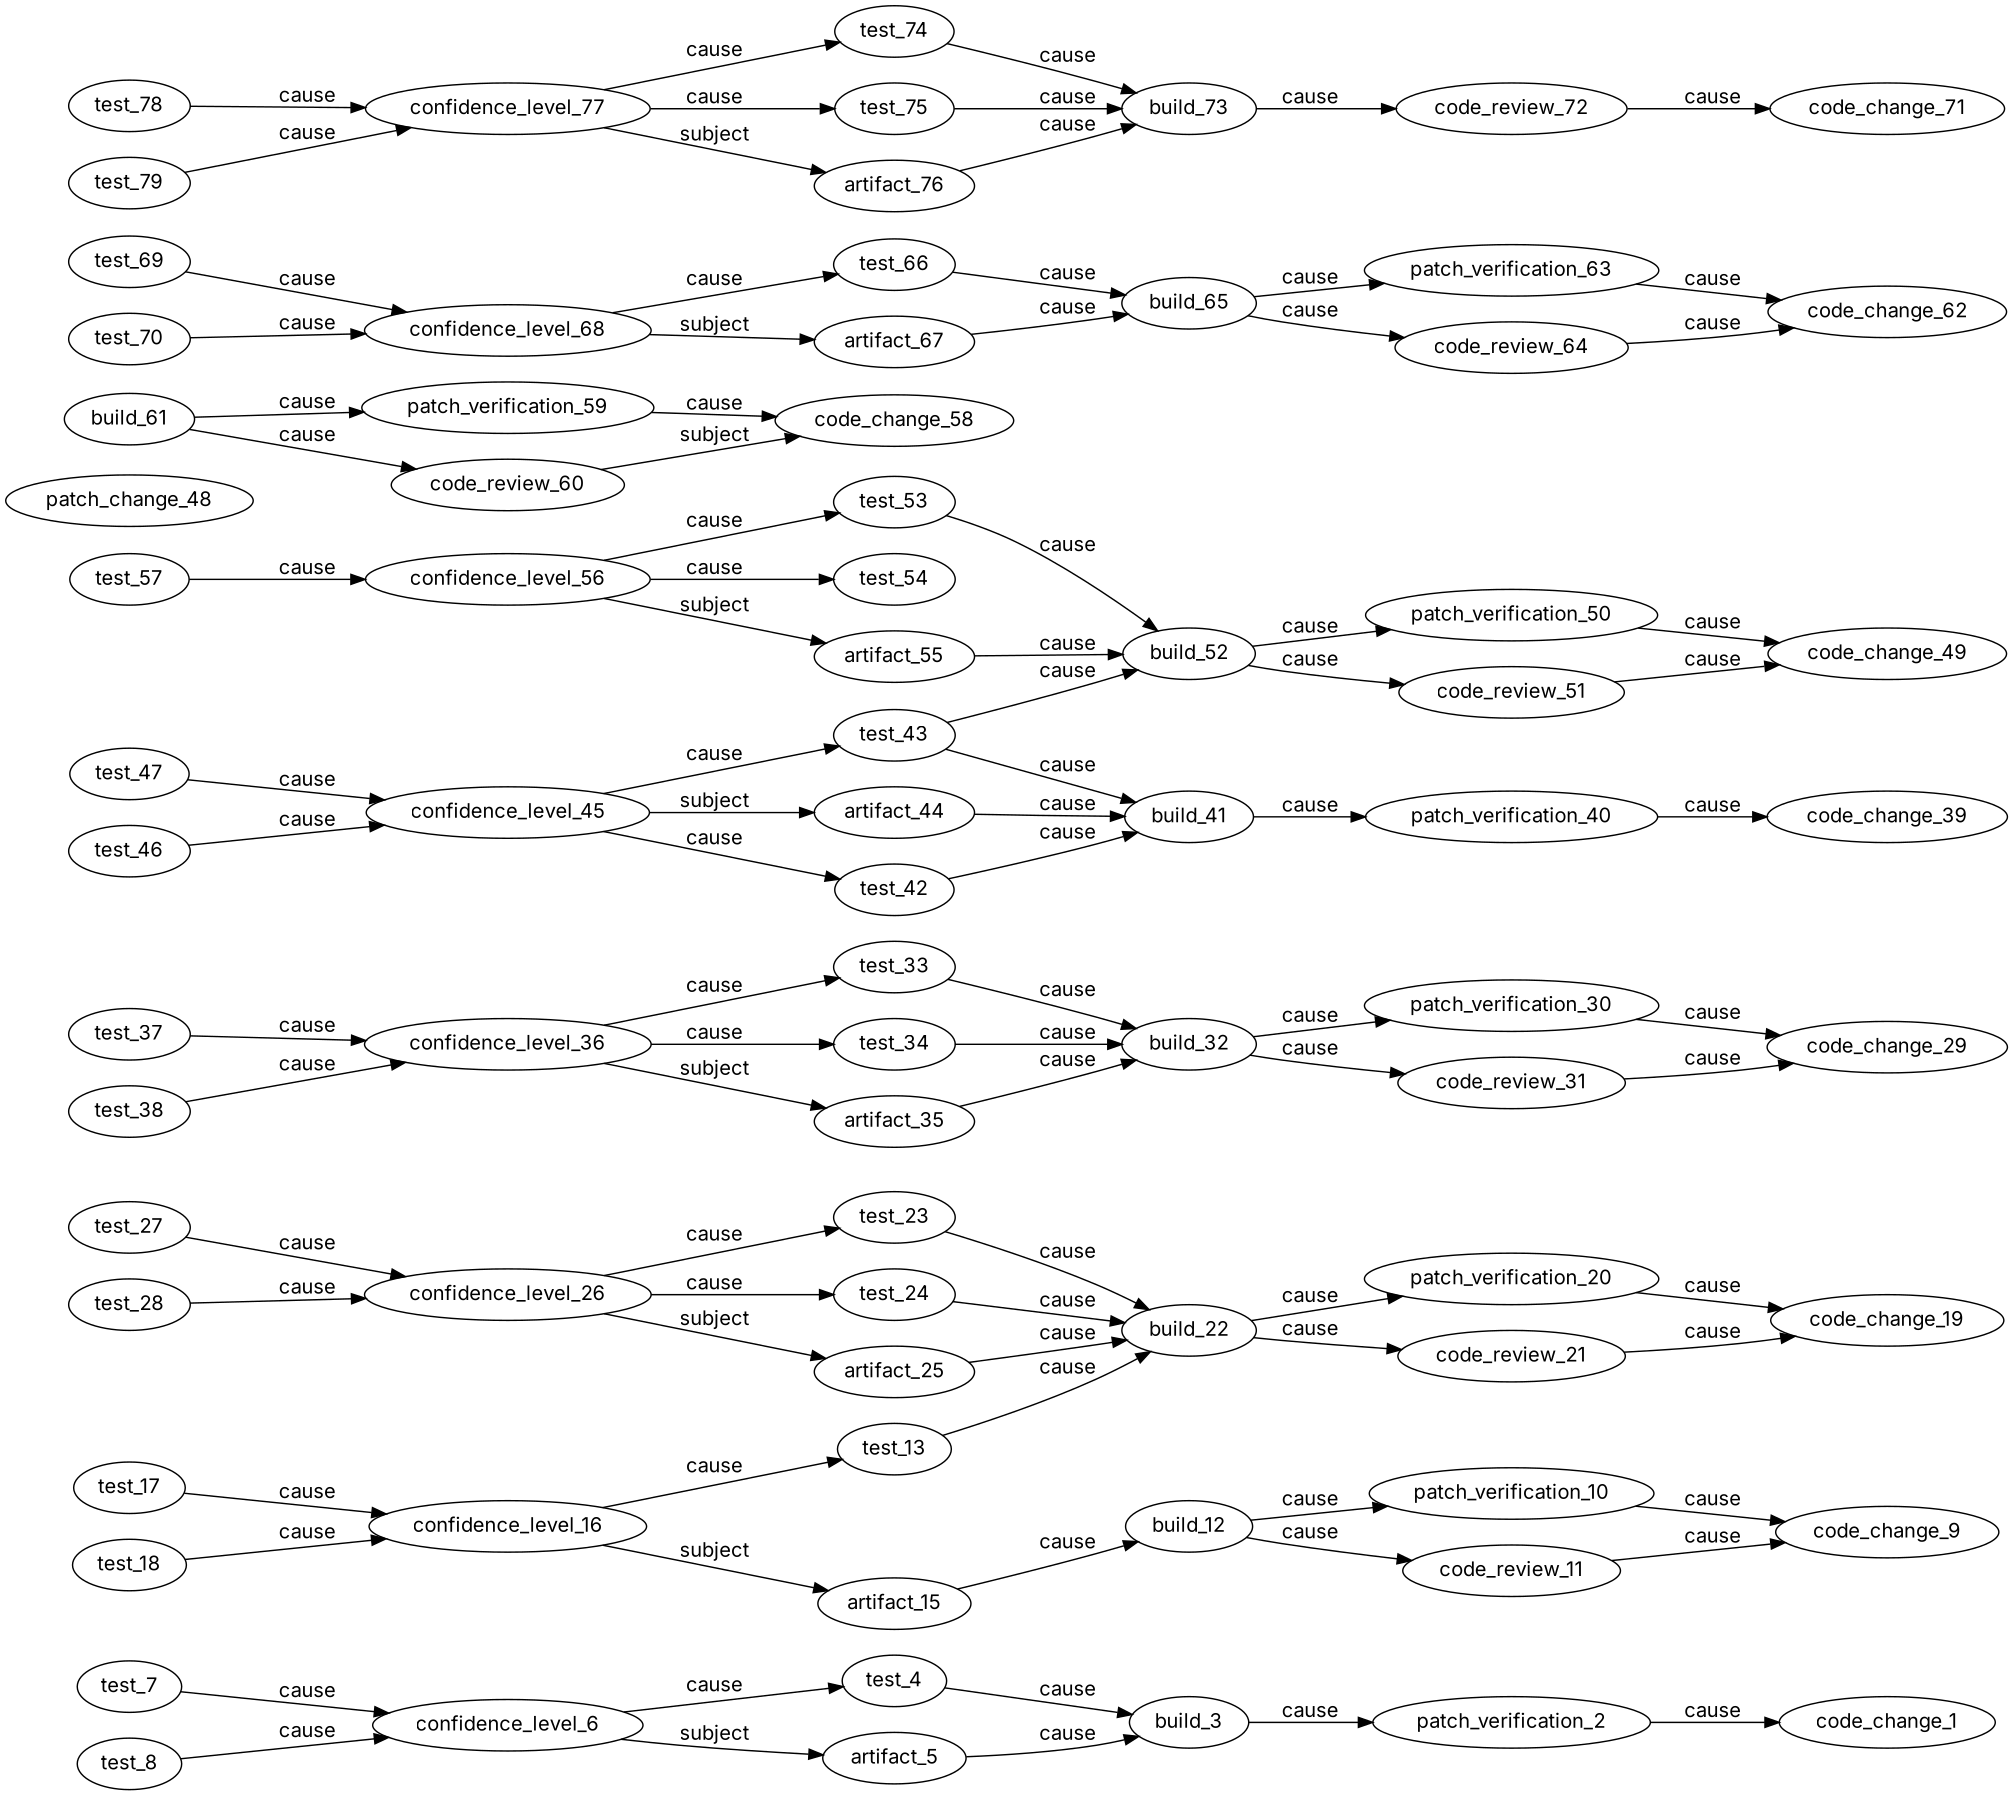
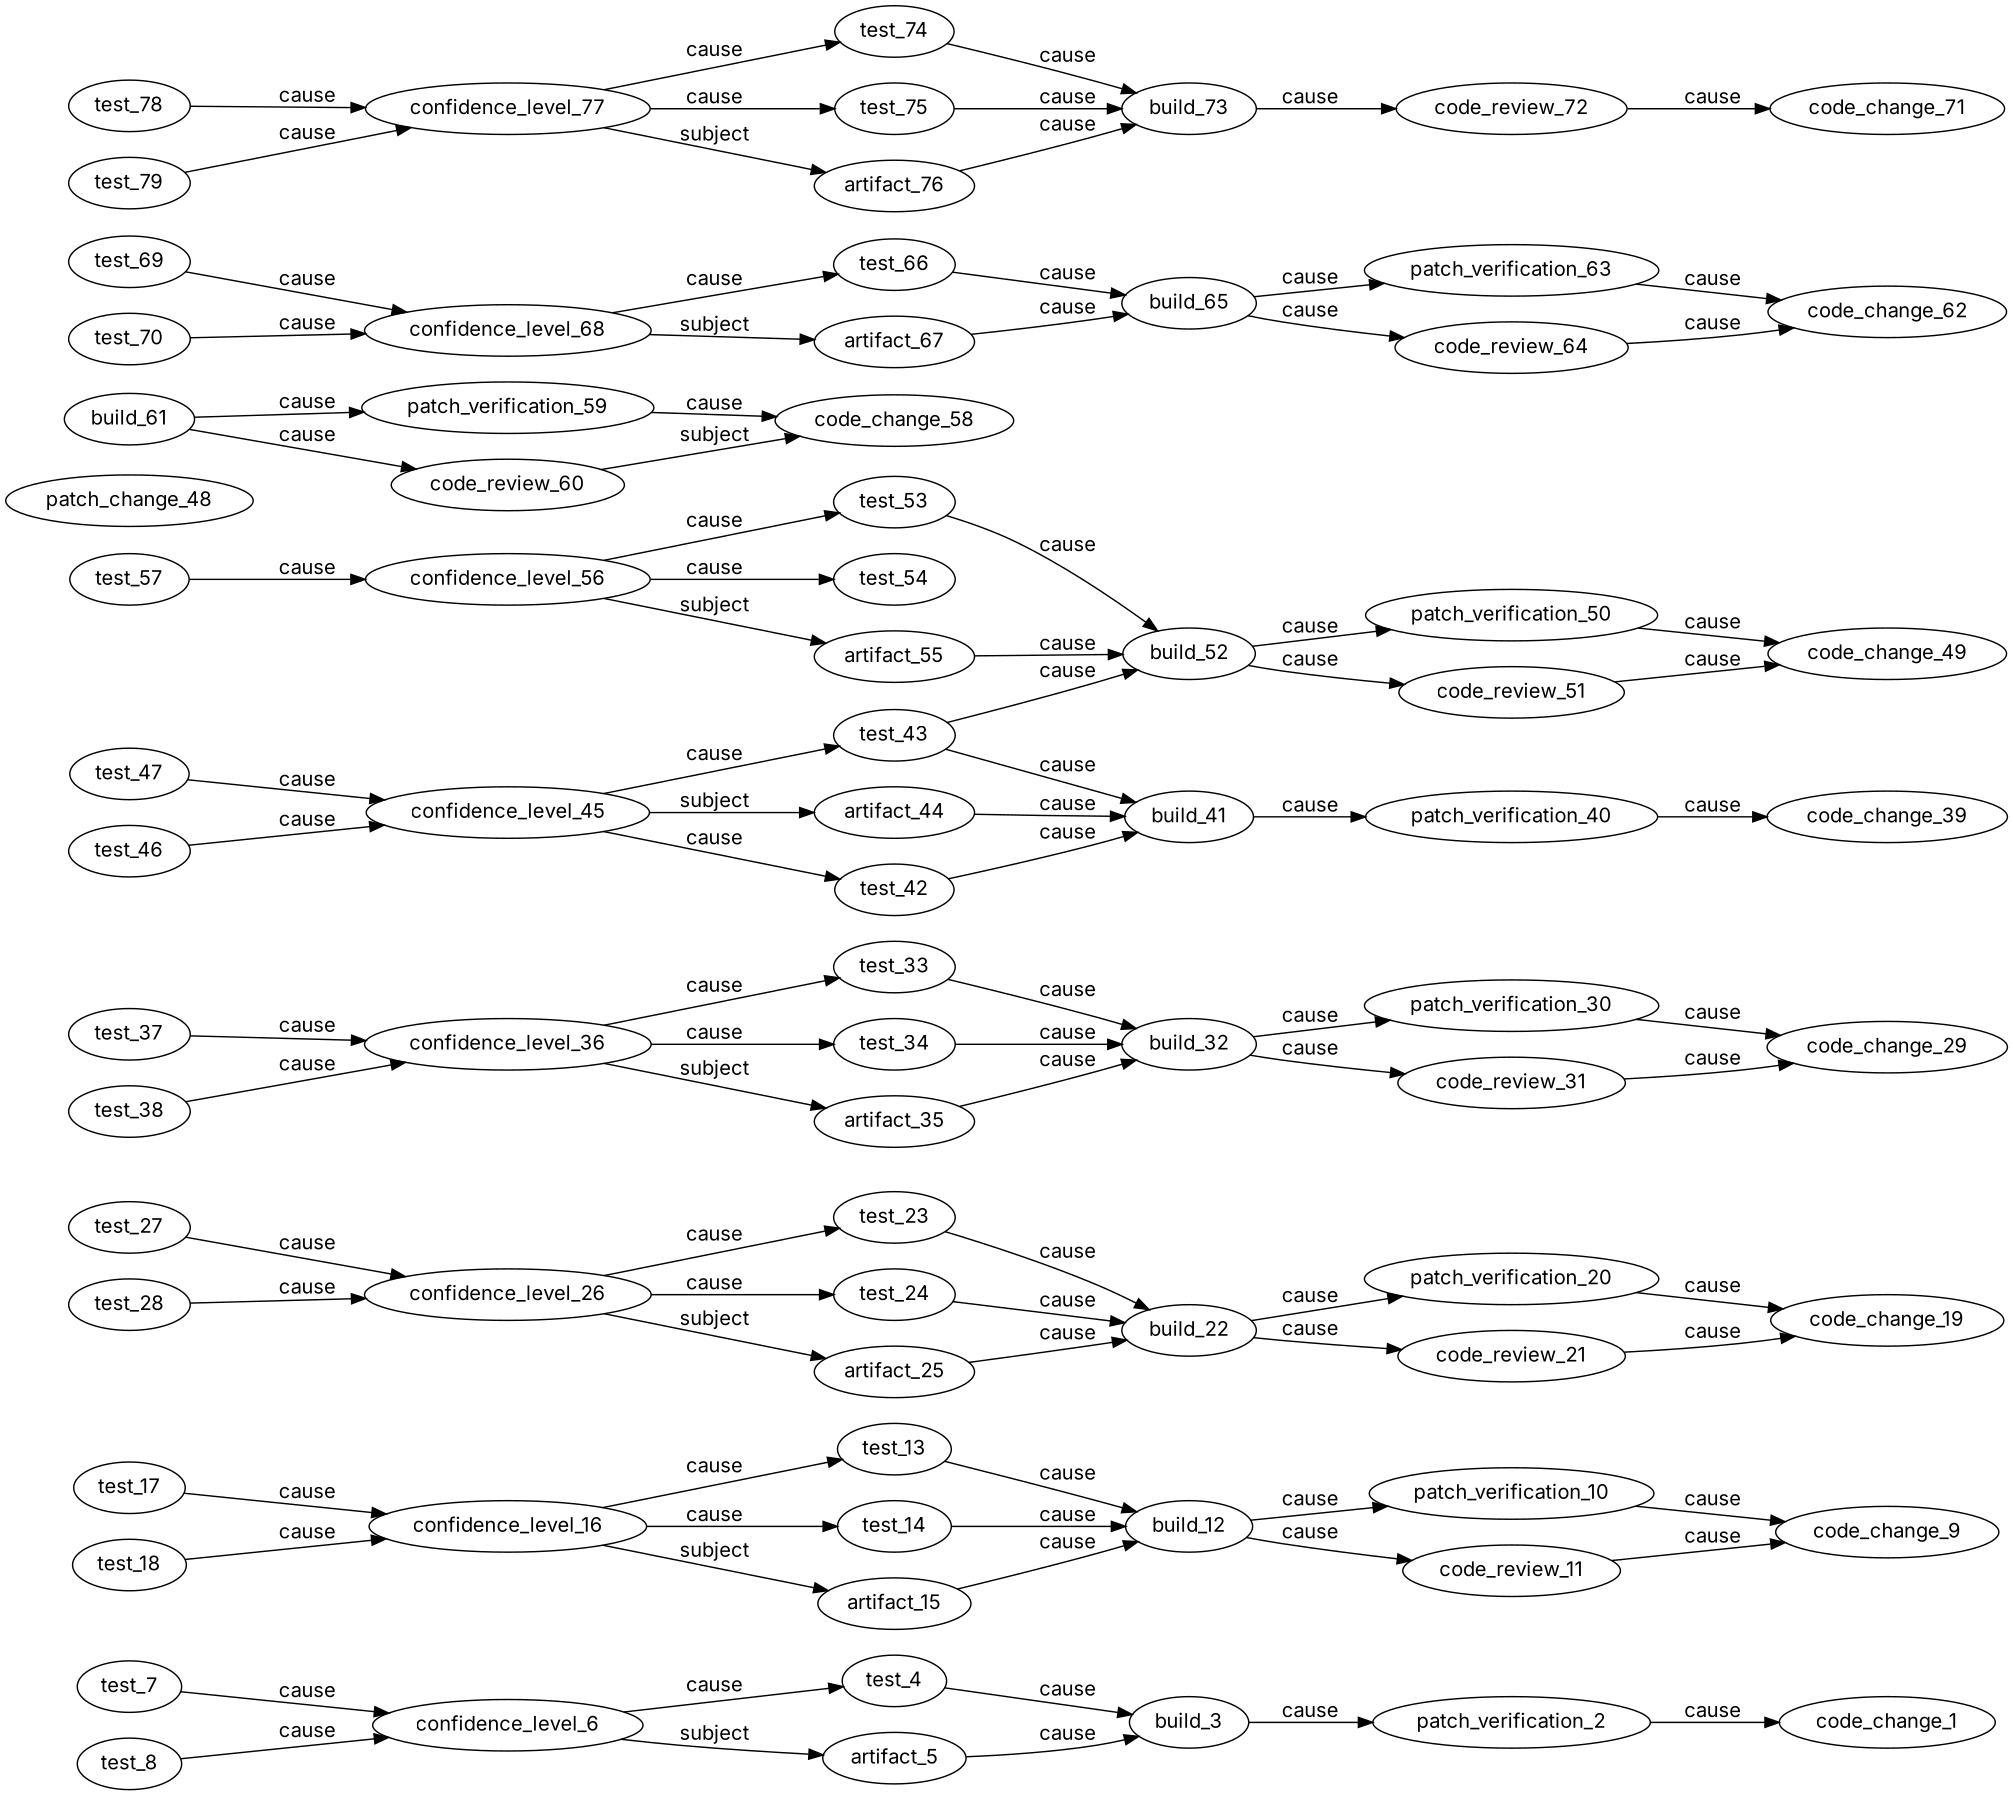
(1042, 1402) -> (1033, 1484)
none -> (894, 1526)
